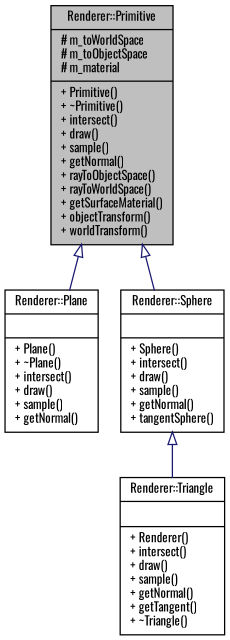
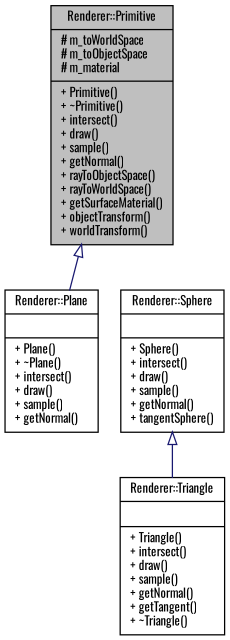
(150, 273) -> none
(159, 539) -> (156, 539)
